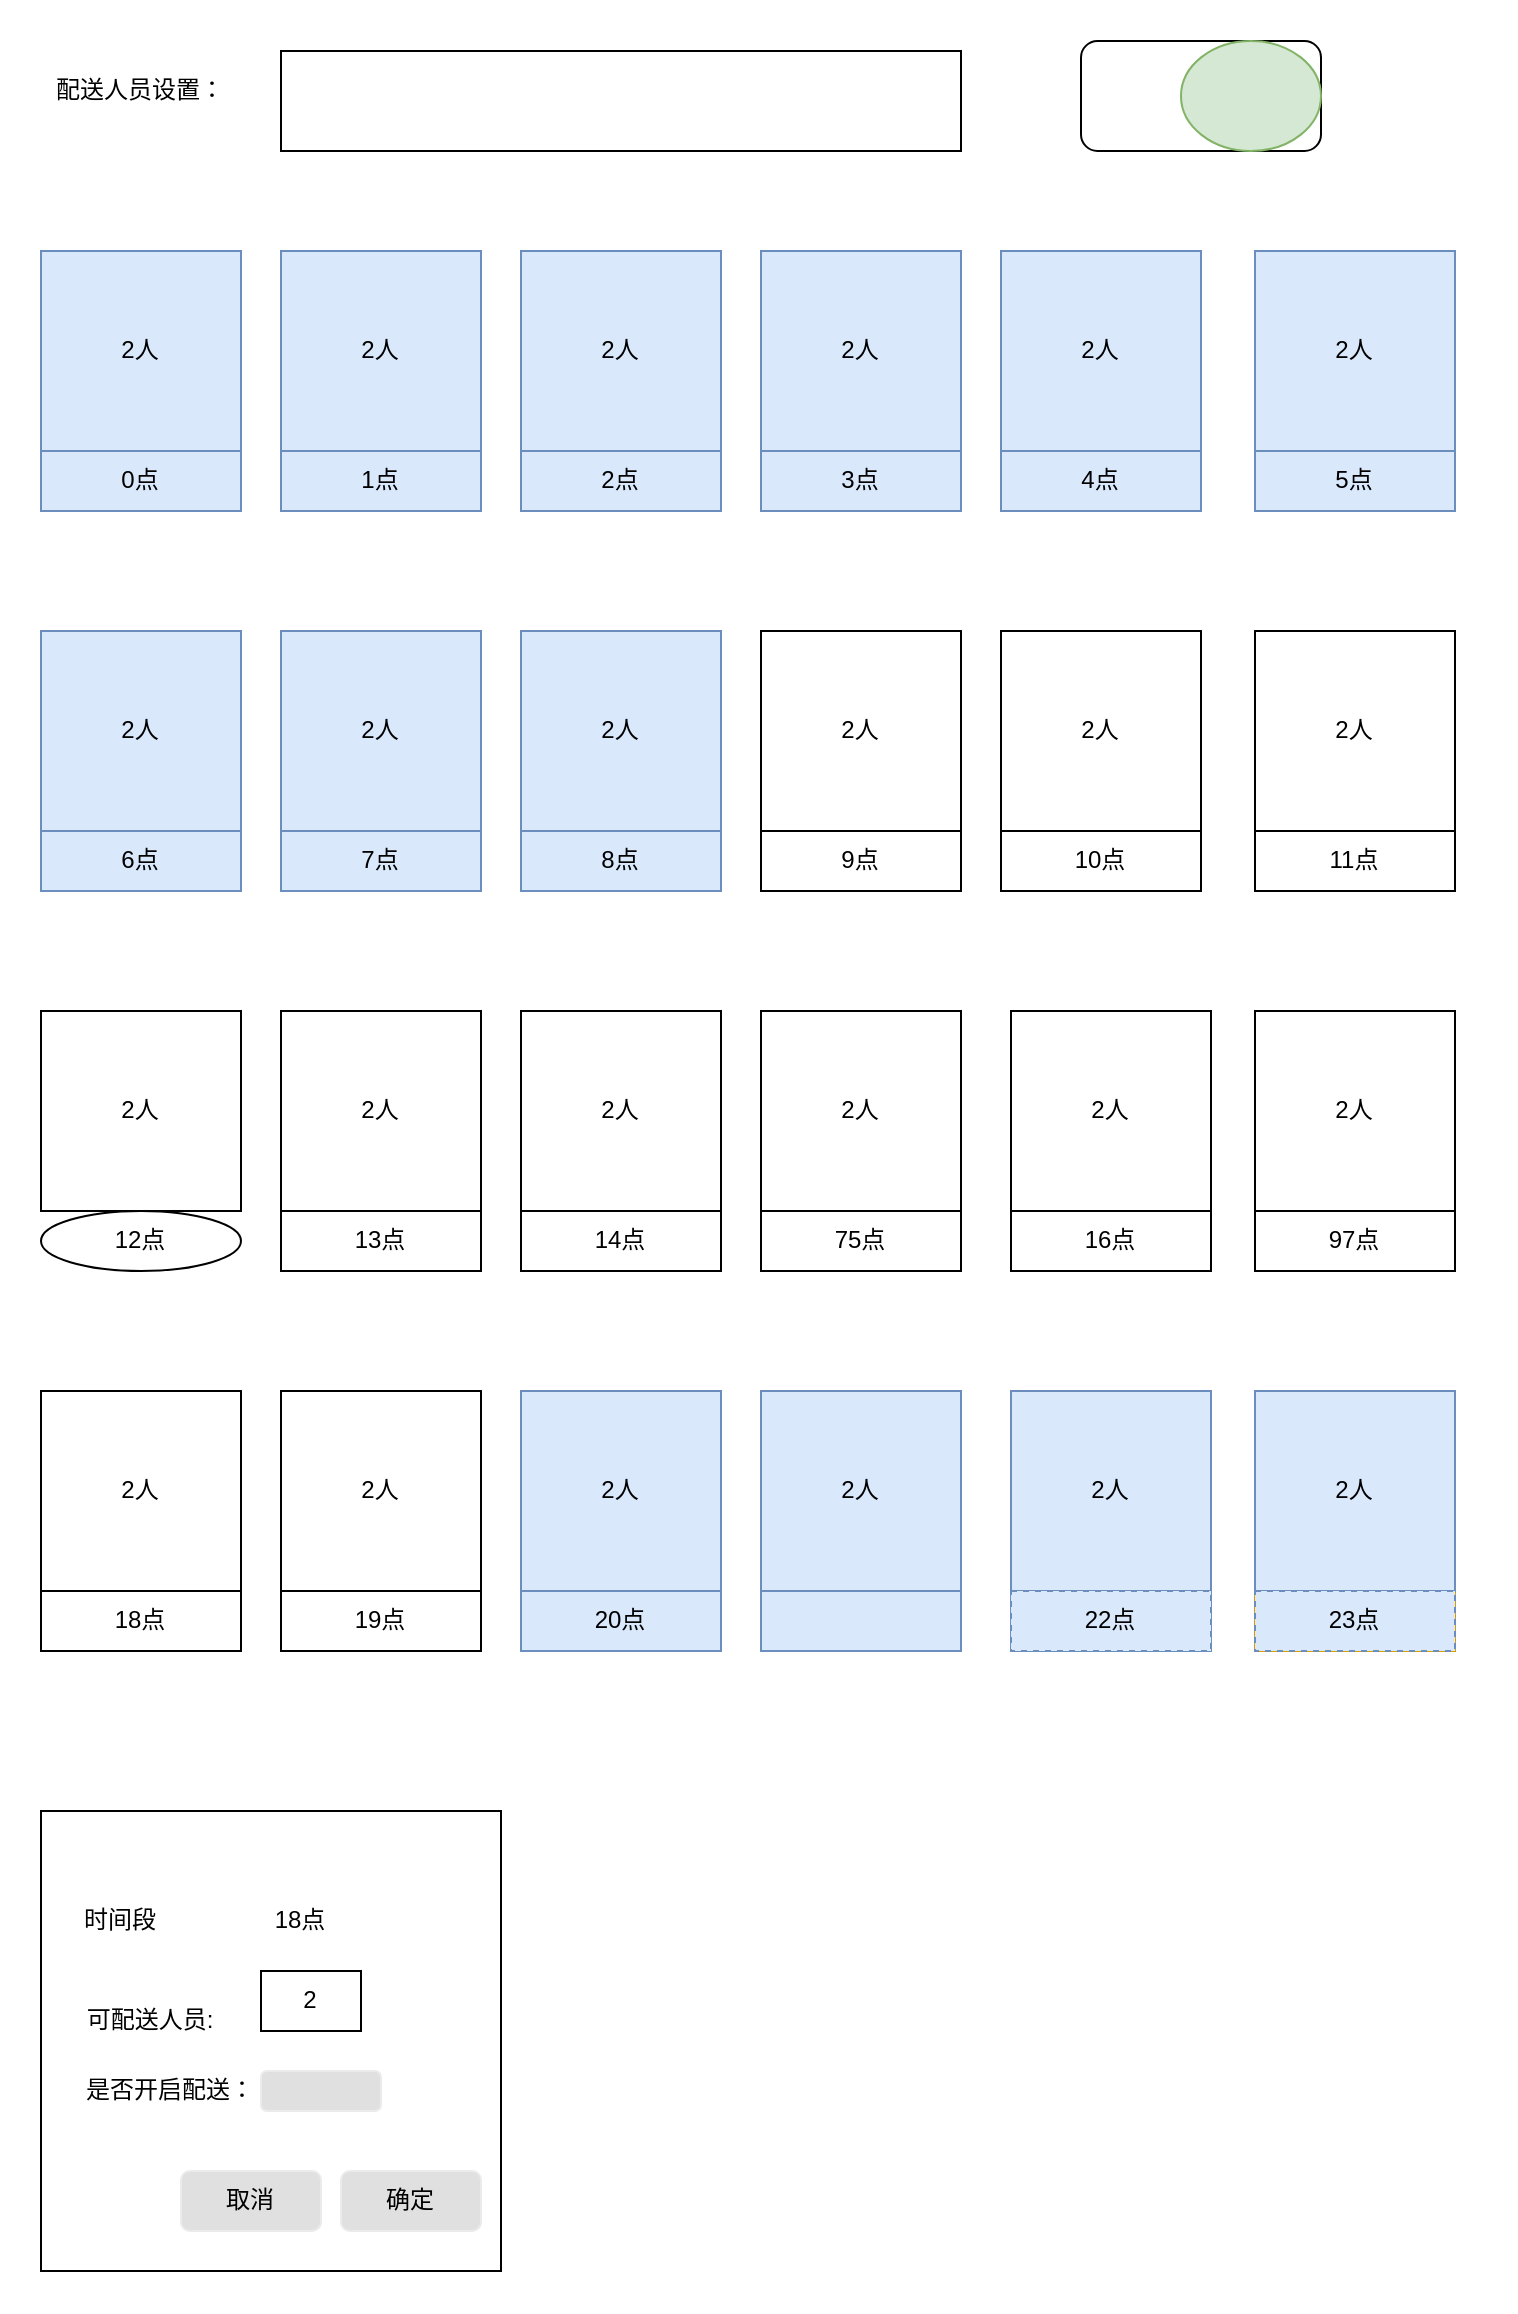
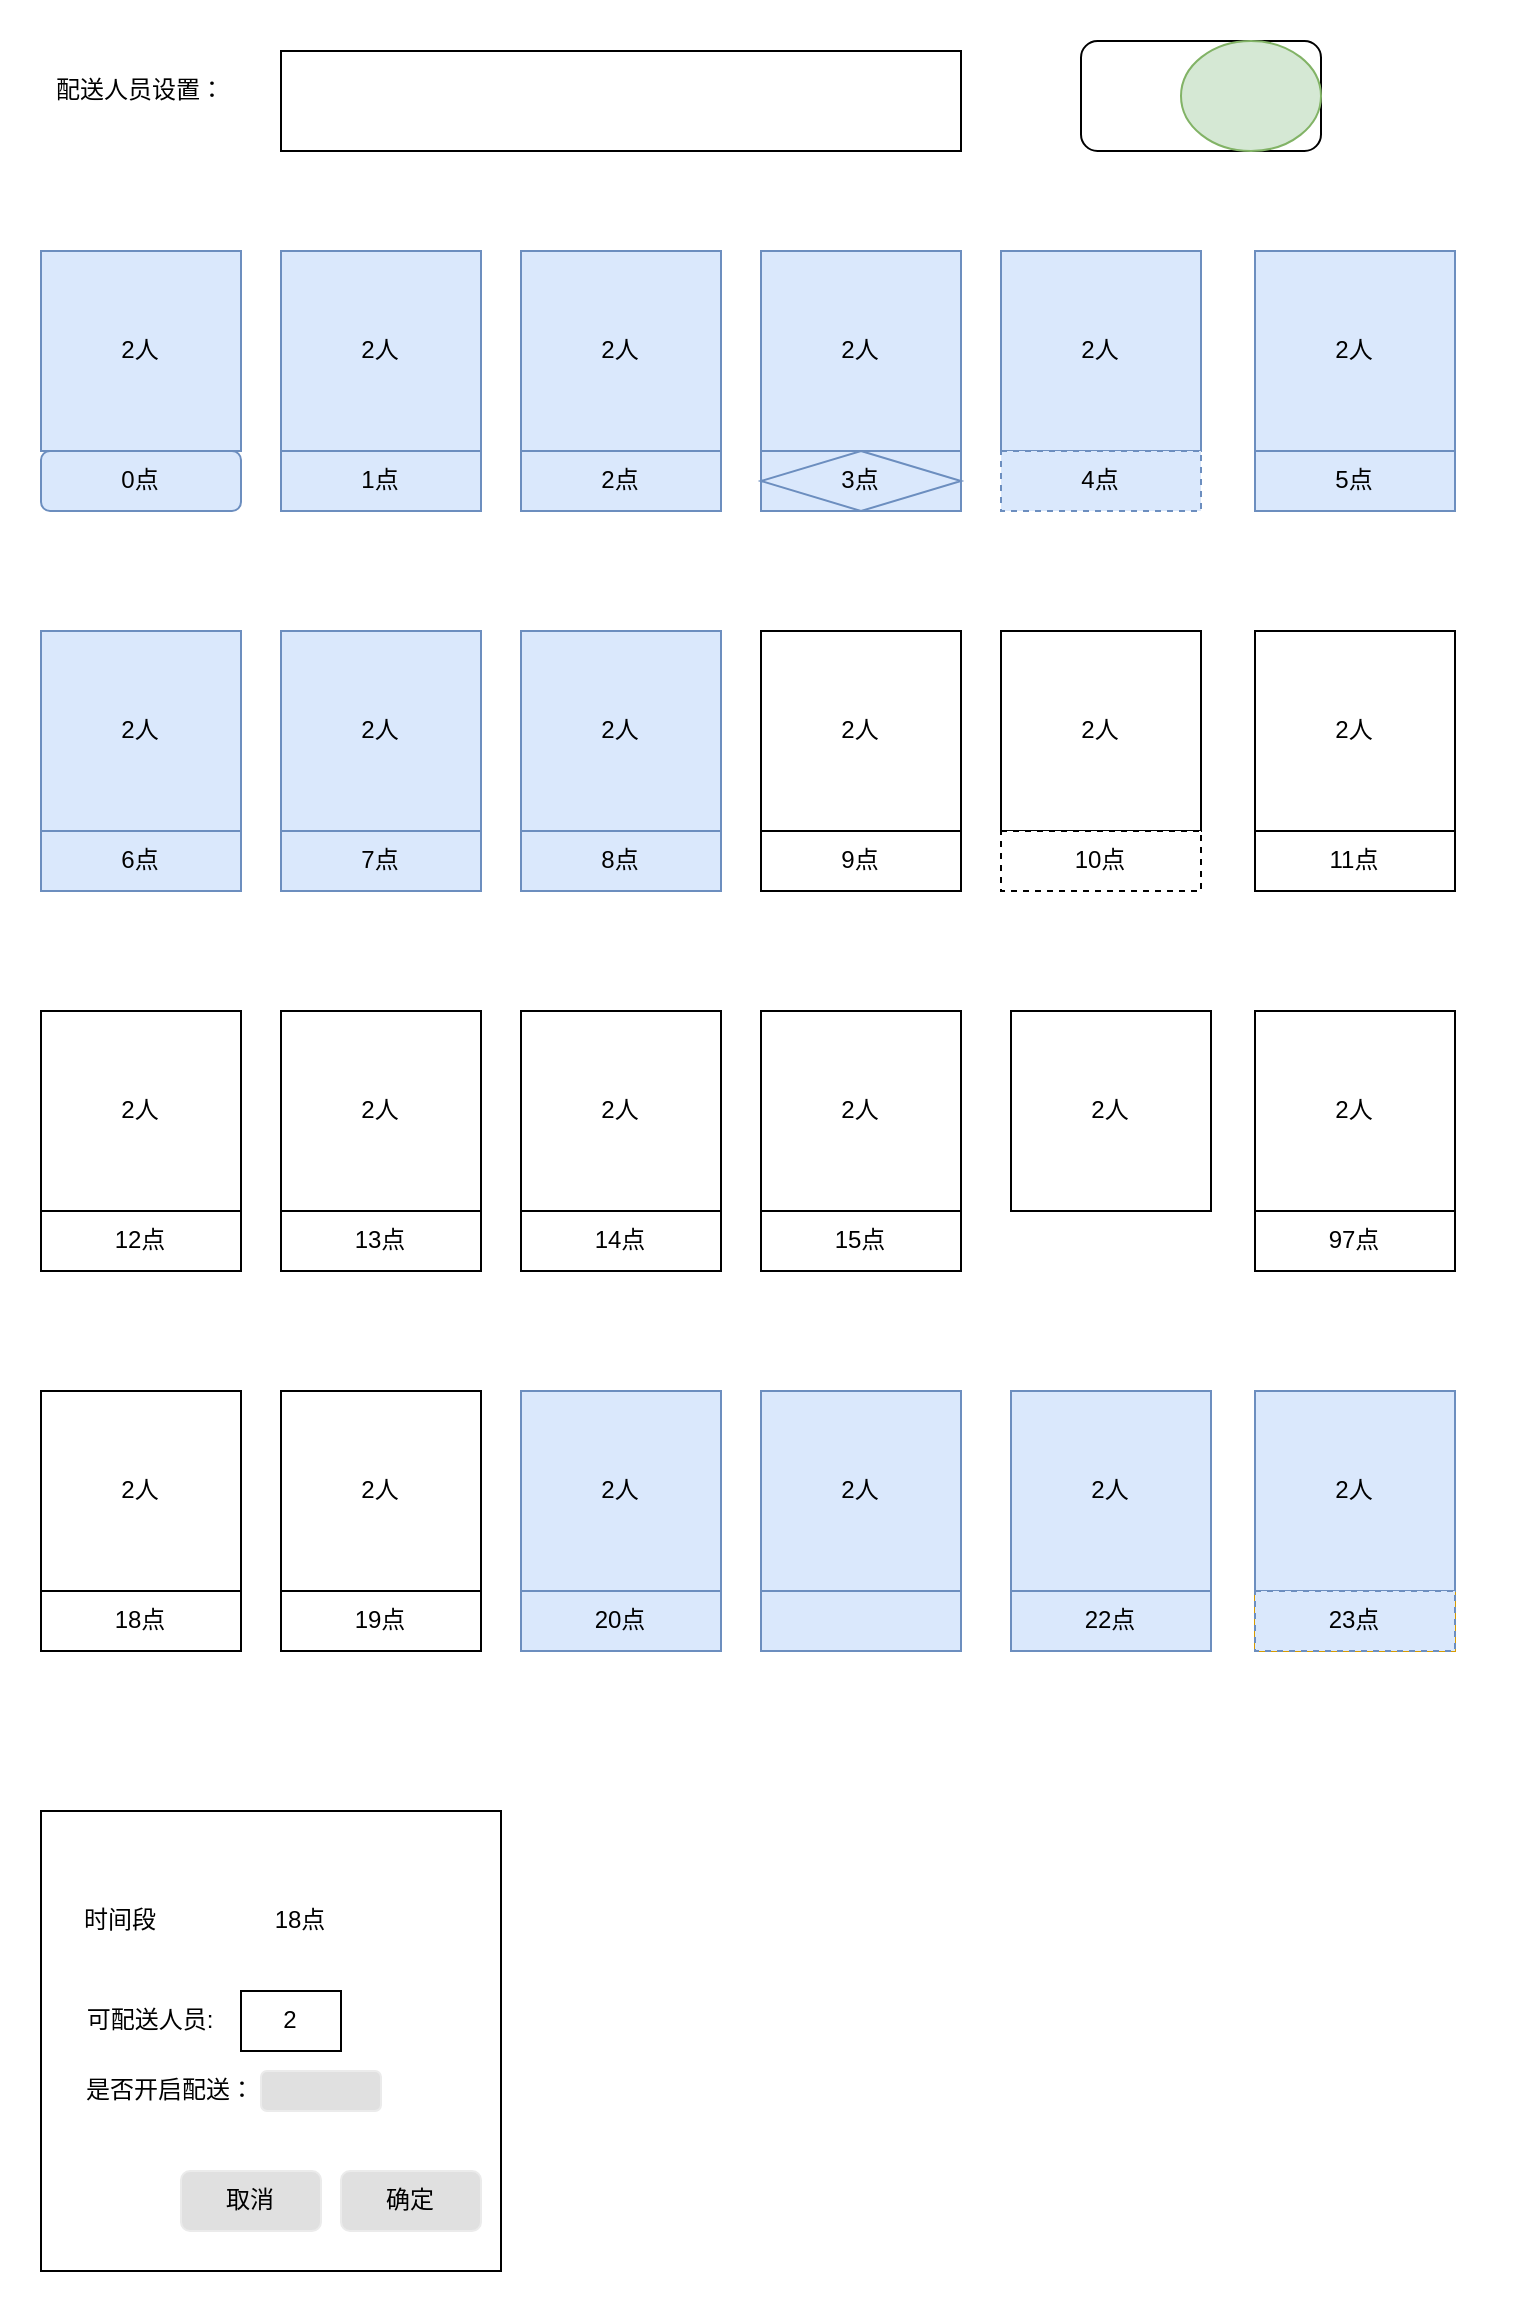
(141, 481) -> (141, 481)
(861, 481) -> (861, 481)
(1101, 481) -> (1101, 481)
(1101, 861) -> (1101, 861)
(141, 1241) -> (141, 1241)
(861, 1241) -> (861, 1241)
(1111, 1241) -> none
(1111, 1621) -> (1111, 1621)
(311, 2001) -> (291, 2021)
